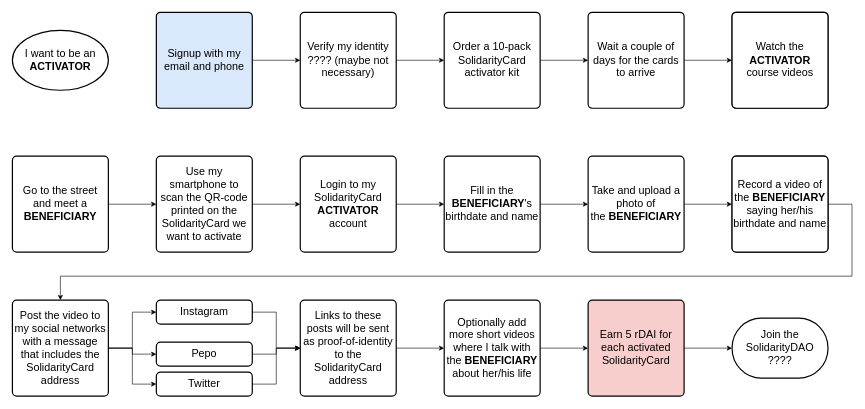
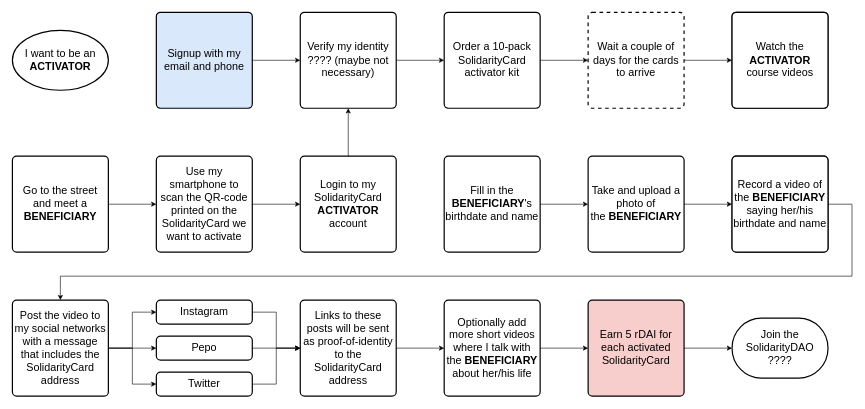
(636, 60) -> (636, 60)
(438, 204) -> (348, 113)
(204, 354) -> (204, 348)
